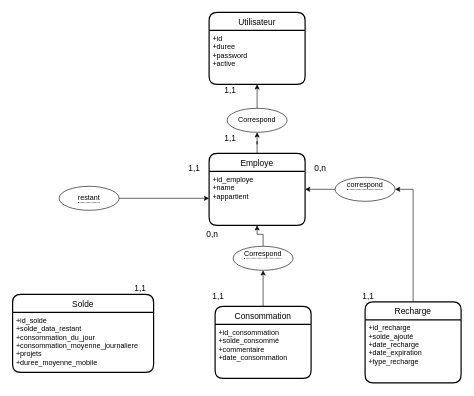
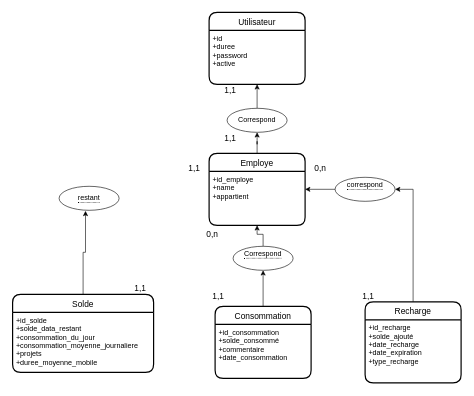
(203, 198) -> none
none -> (86, 236)
